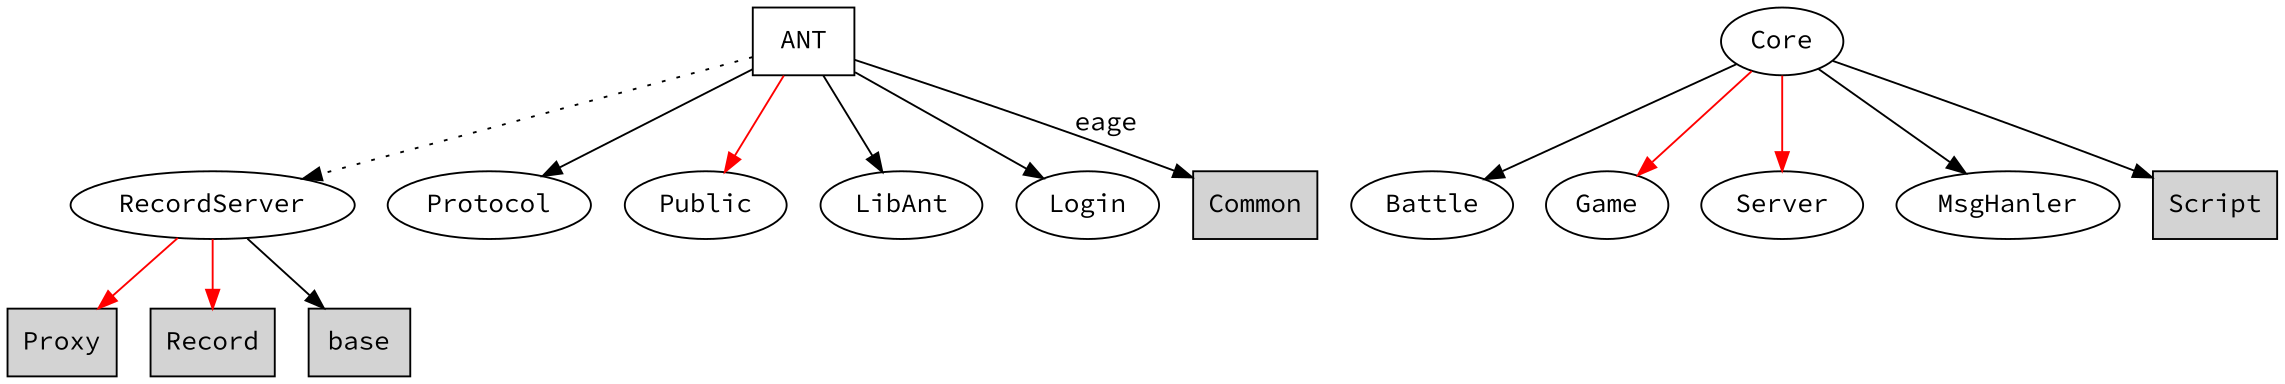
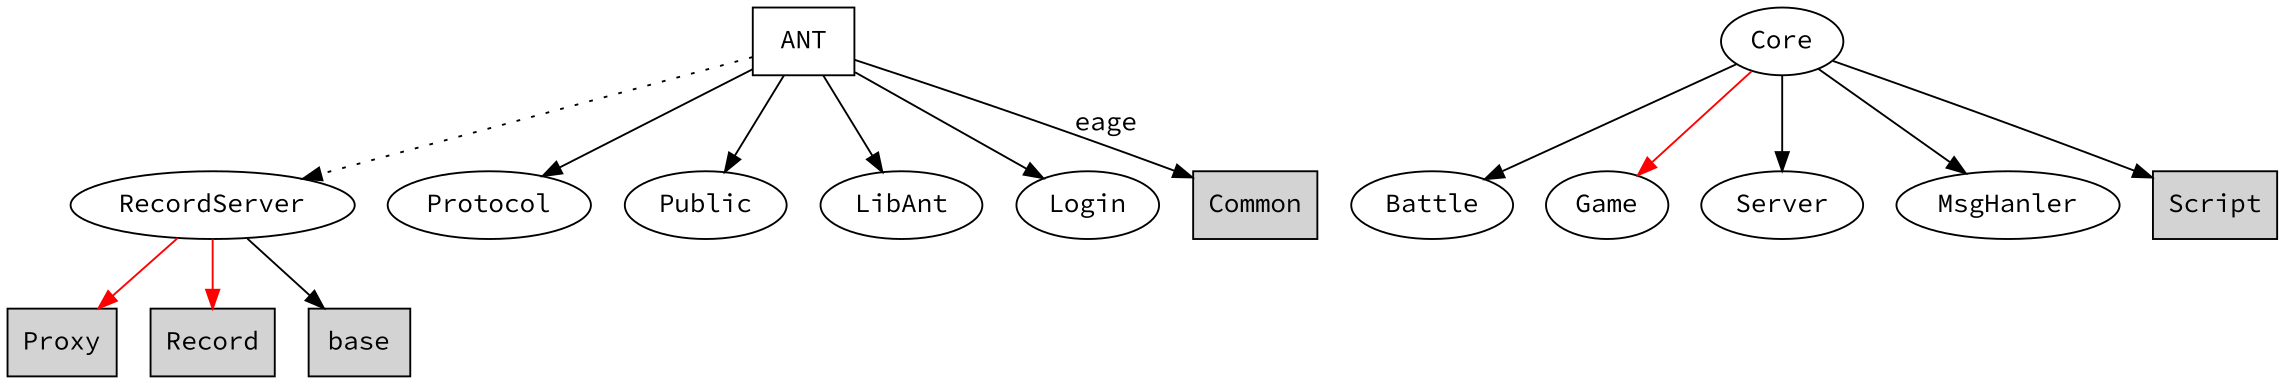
(1782, 114) -> (1782, 114)
(759, 116) -> (759, 116)
